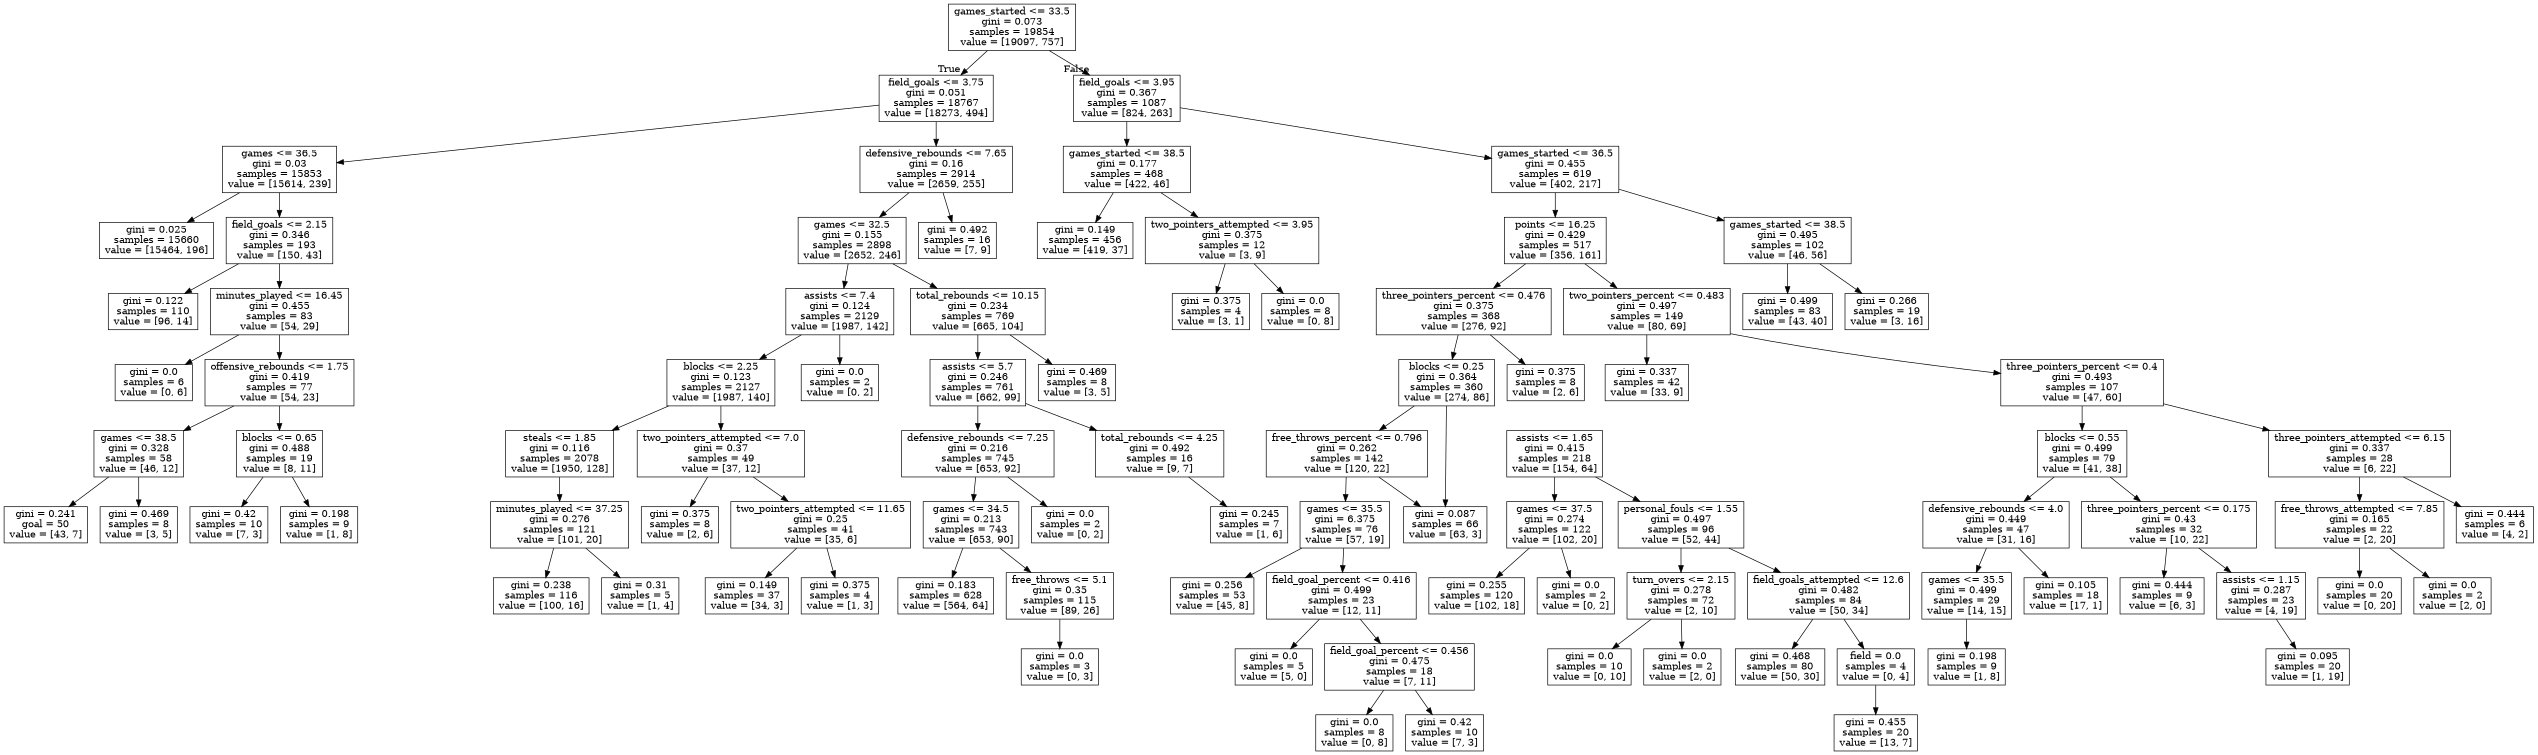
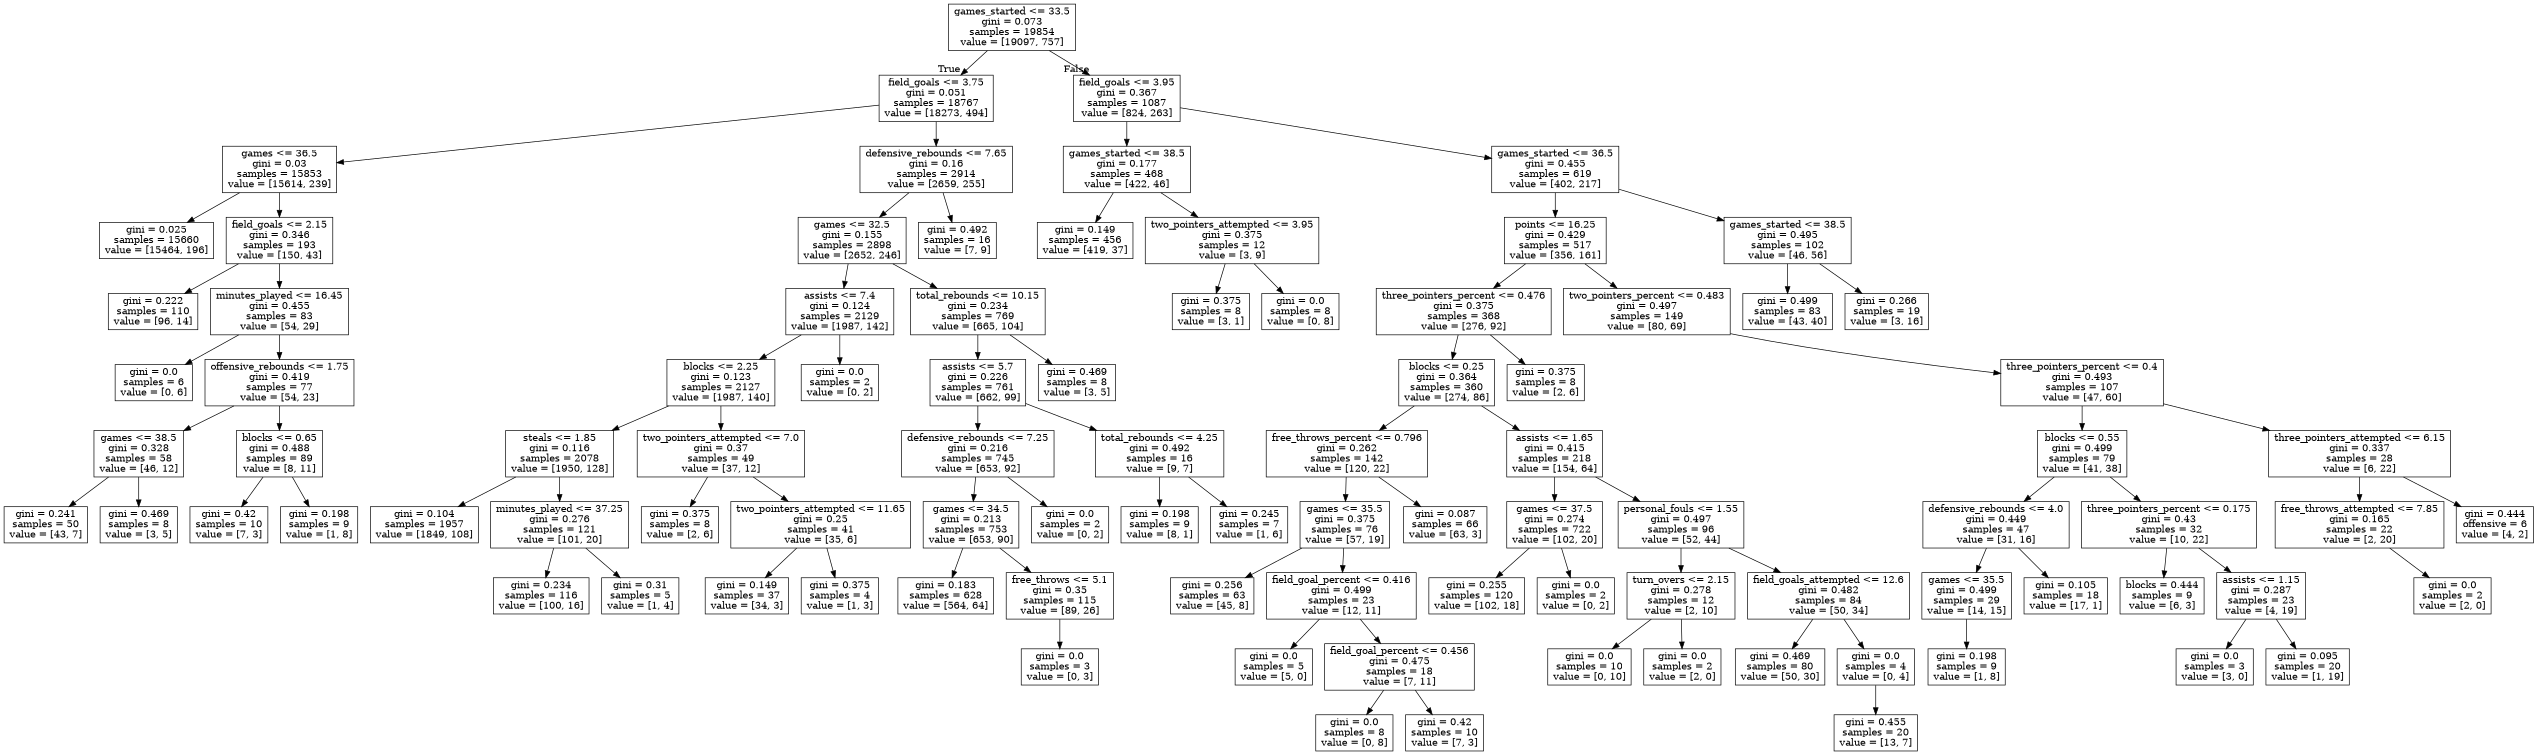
(153, 312) -> (153, 312)
(1211, 312) -> (1211, 312)
(978, 383) -> (978, 383)
(1647, 383) -> none
(1446, 453) -> (1498, 416)
(279, 454) -> (279, 454)
(46, 525) -> (46, 525)
none -> (424, 525)
(971, 525) -> (971, 525)
none -> (1160, 525)
(1345, 525) -> (1345, 525)
(1555, 525) -> (1555, 525)
(2495, 525) -> (2495, 525)
(541, 596) -> (541, 596)
(1212, 596) -> (1212, 596)
(1681, 596) -> (1681, 596)
(2162, 596) -> (2162, 596)
(2360, 596) -> none
(1780, 667) -> (1780, 667)
(1876, 667) -> (1876, 667)
none -> (2215, 667)
